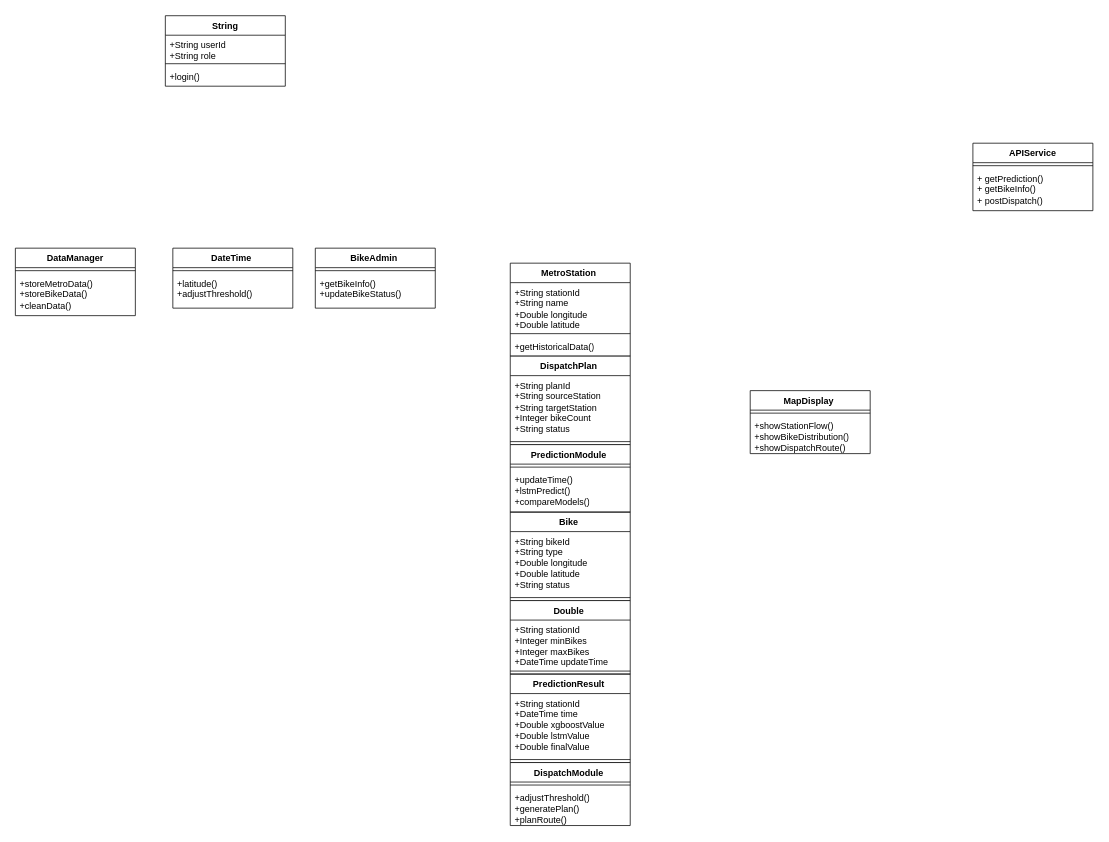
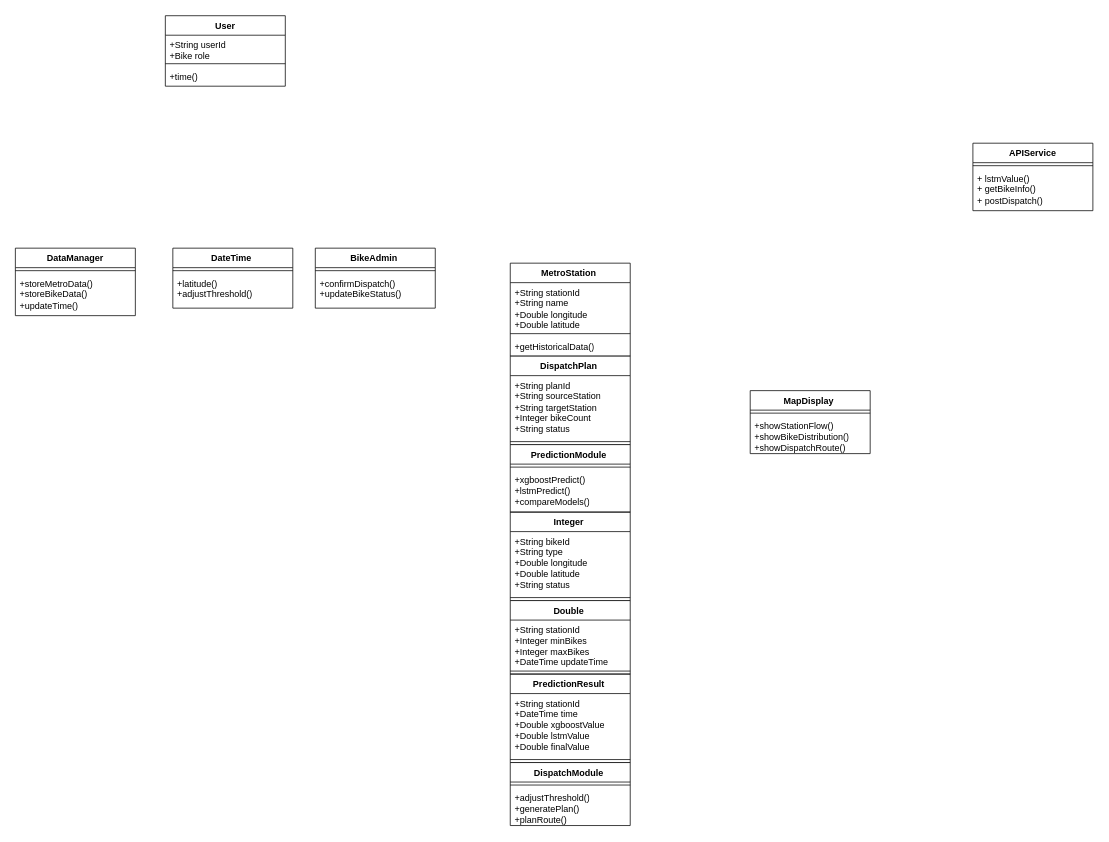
(225, 26) -> (225, 26)
(203, 51) -> (203, 51)
(188, 77) -> (186, 77)
(1017, 190) -> (1016, 190)
(367, 289) -> (367, 289)
(63, 295) -> (63, 295)
(554, 491) -> (557, 491)
(570, 523) -> (570, 523)
